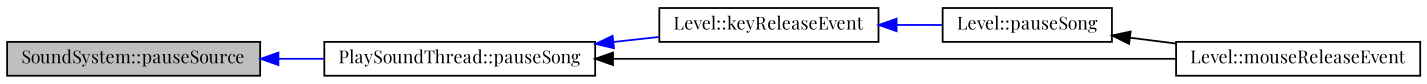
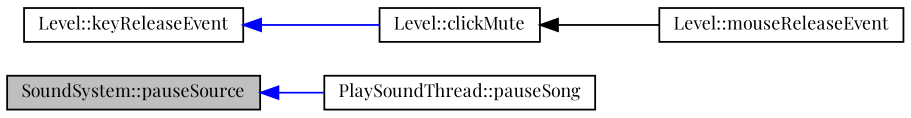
(1027, 25) -> (460, 25)
(636, 39) -> none
(895, 59) -> none
